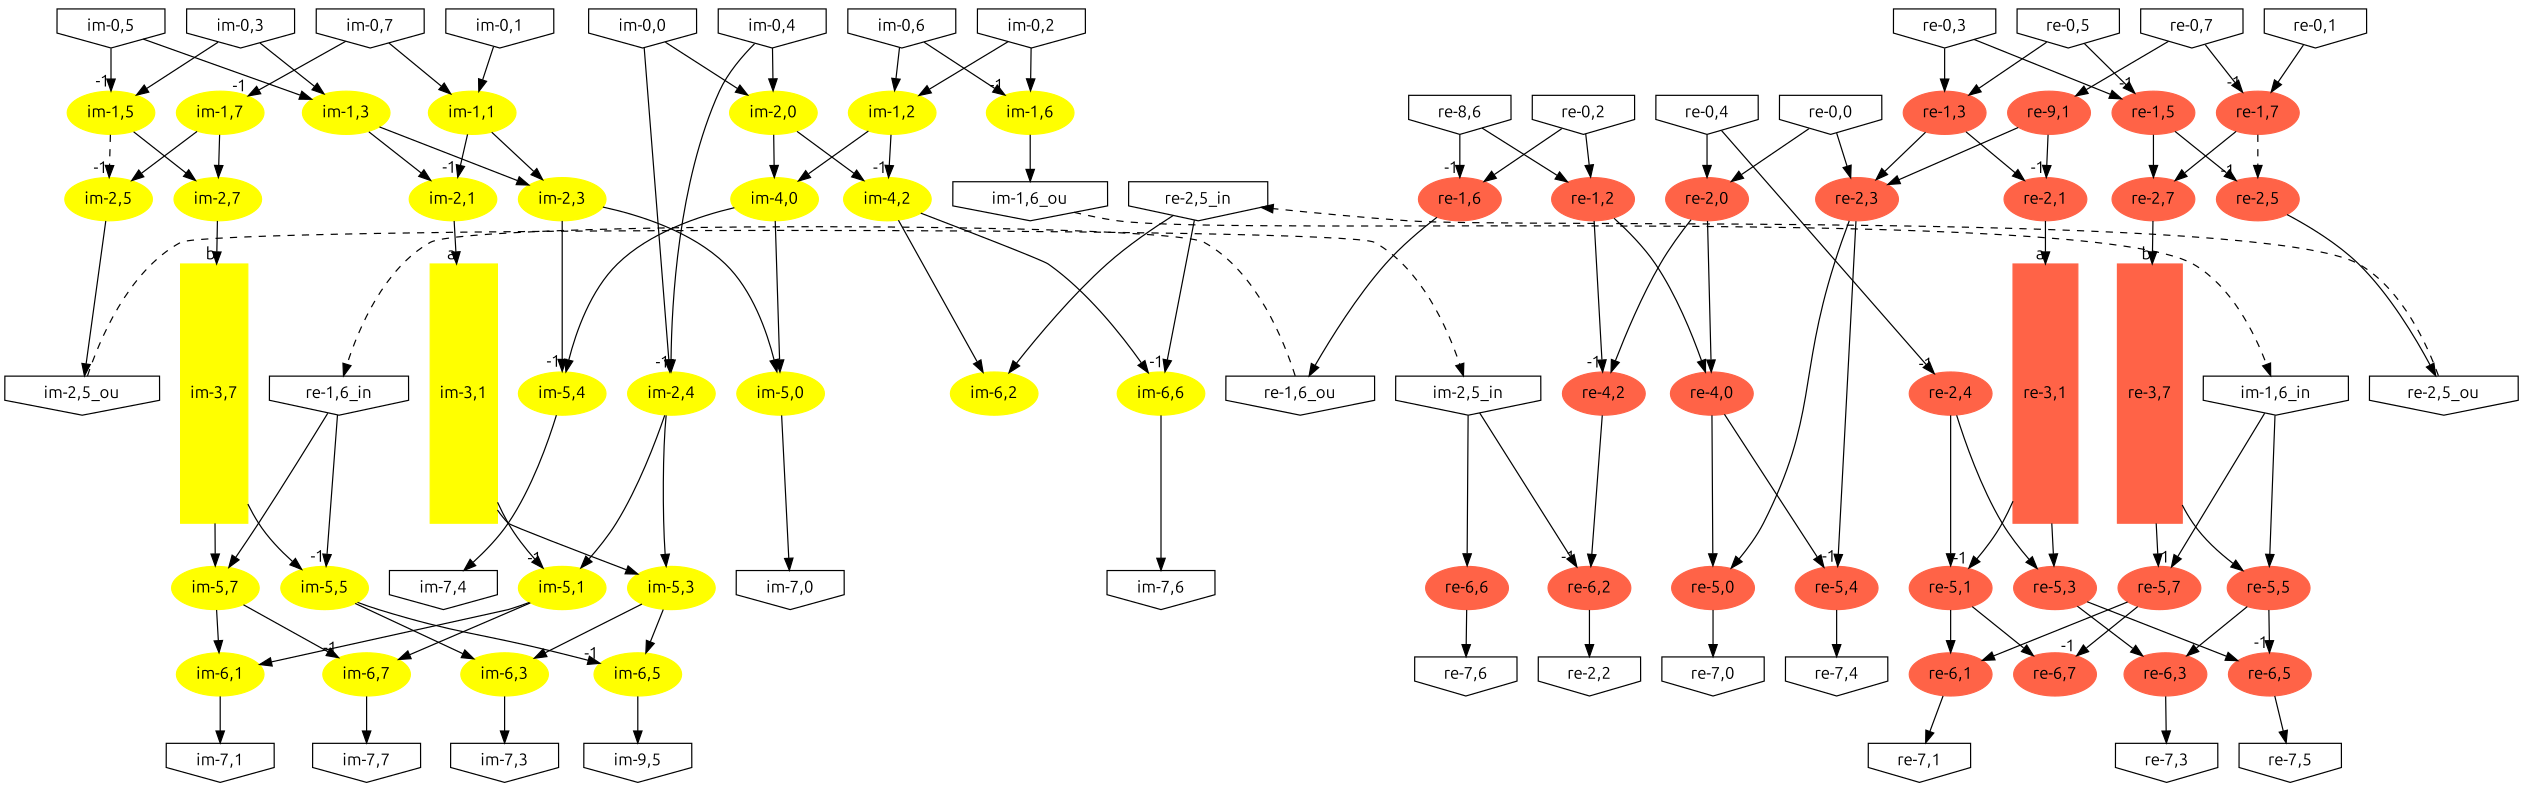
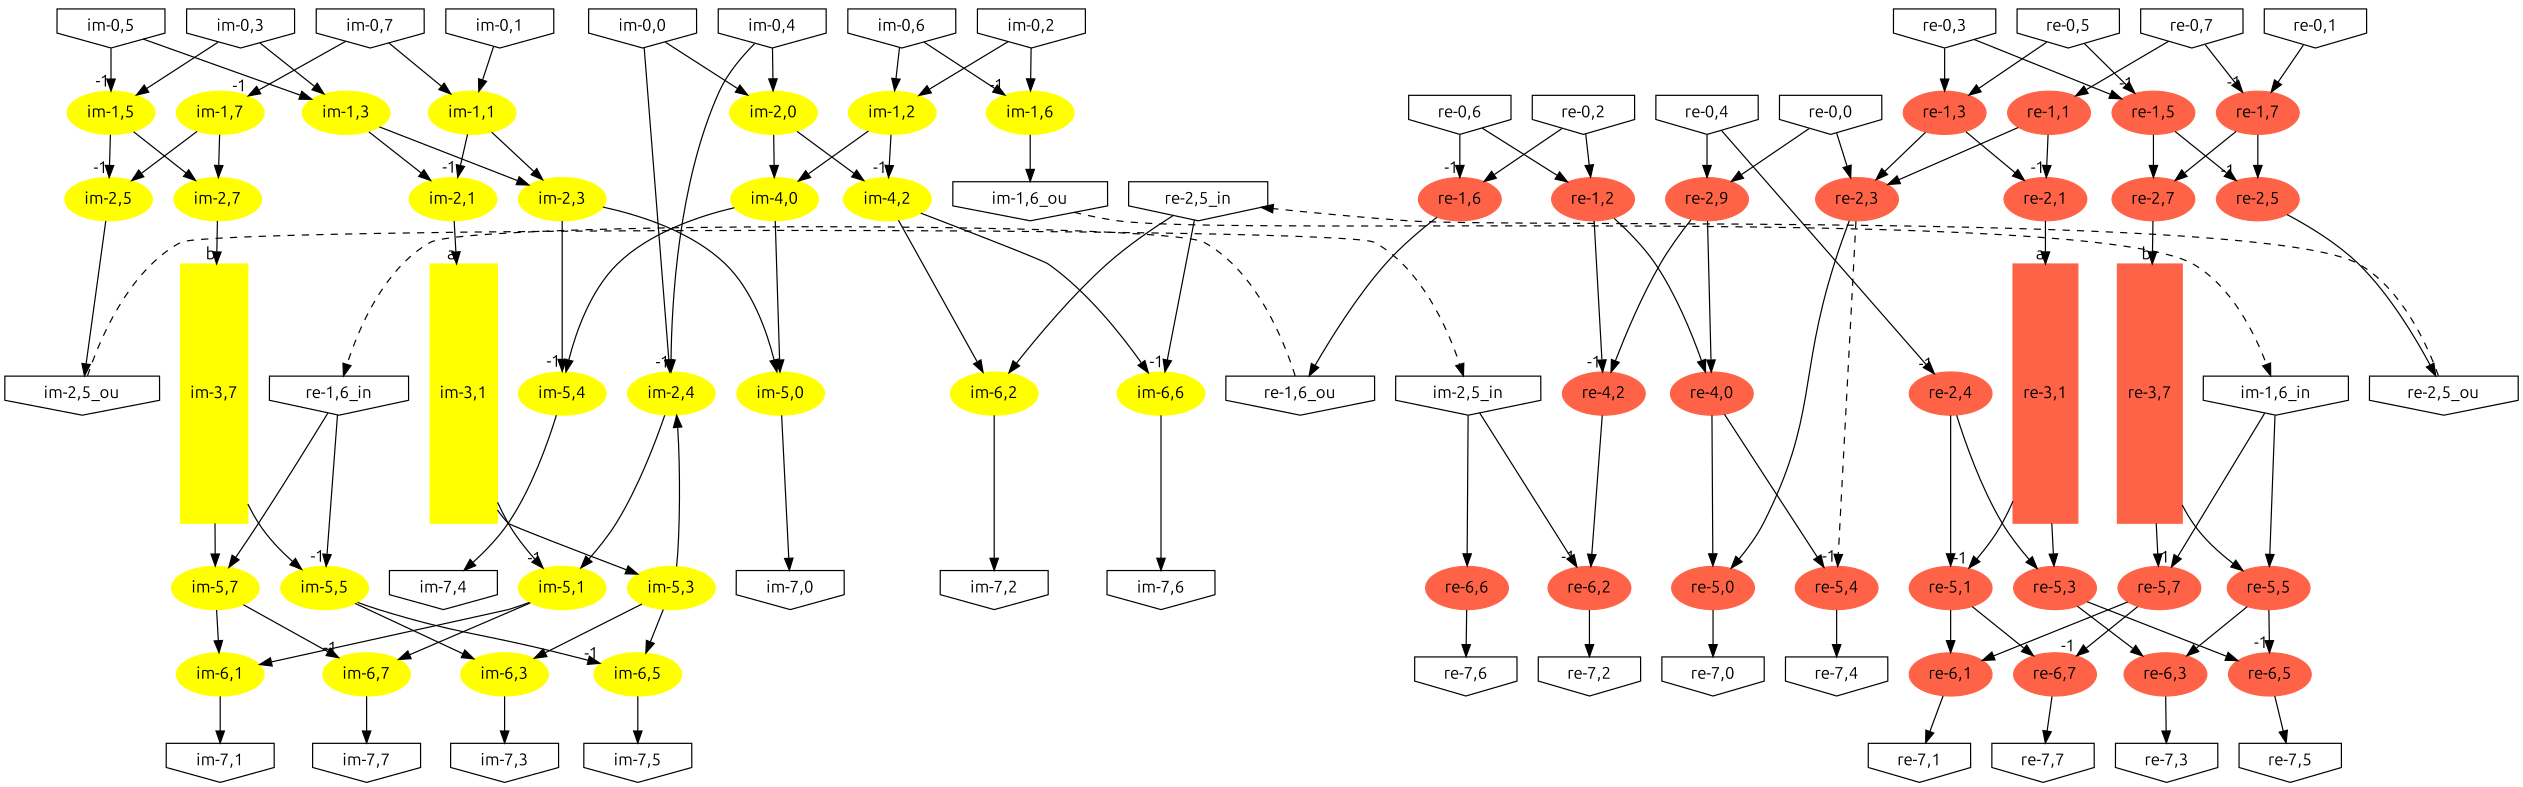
(1460, 113) -> (1460, 113)
(2049, 113) -> (2049, 113)
(110, 150) -> (110, 150)
(2258, 150) -> (2258, 150)
(1707, 199) -> (1707, 199)
(1847, 388) -> (1847, 388)
(663, 485) -> (679, 497)
none -> (994, 588)
(1589, 674) -> (1589, 674)
(638, 761) -> (638, 761)
none -> (2043, 761)
